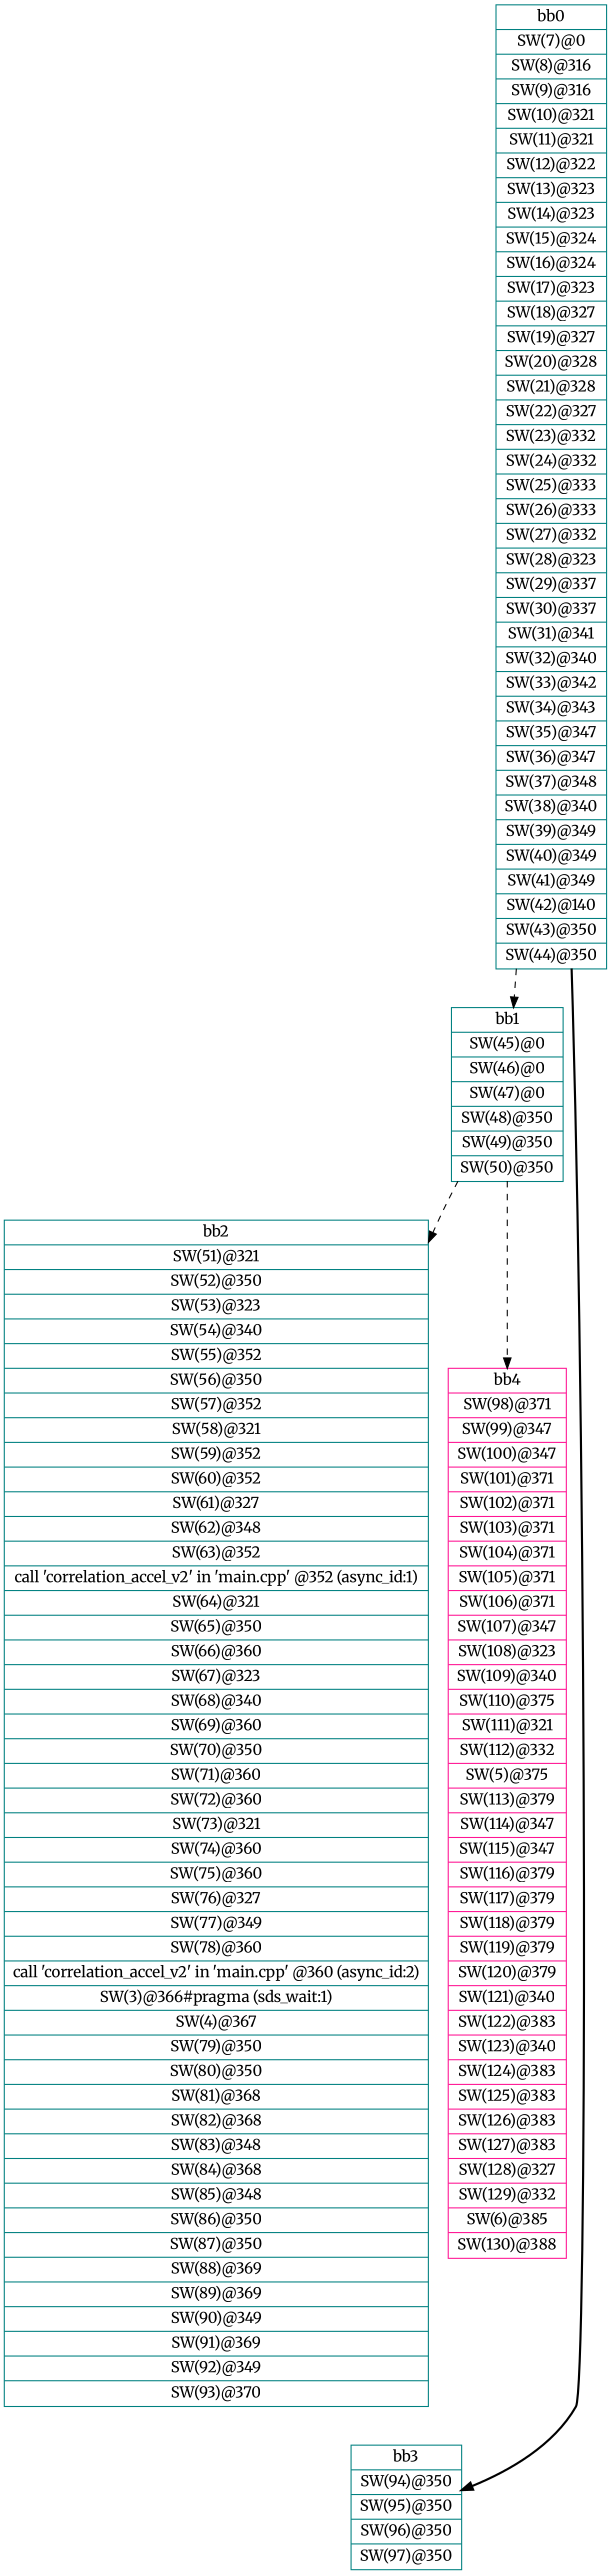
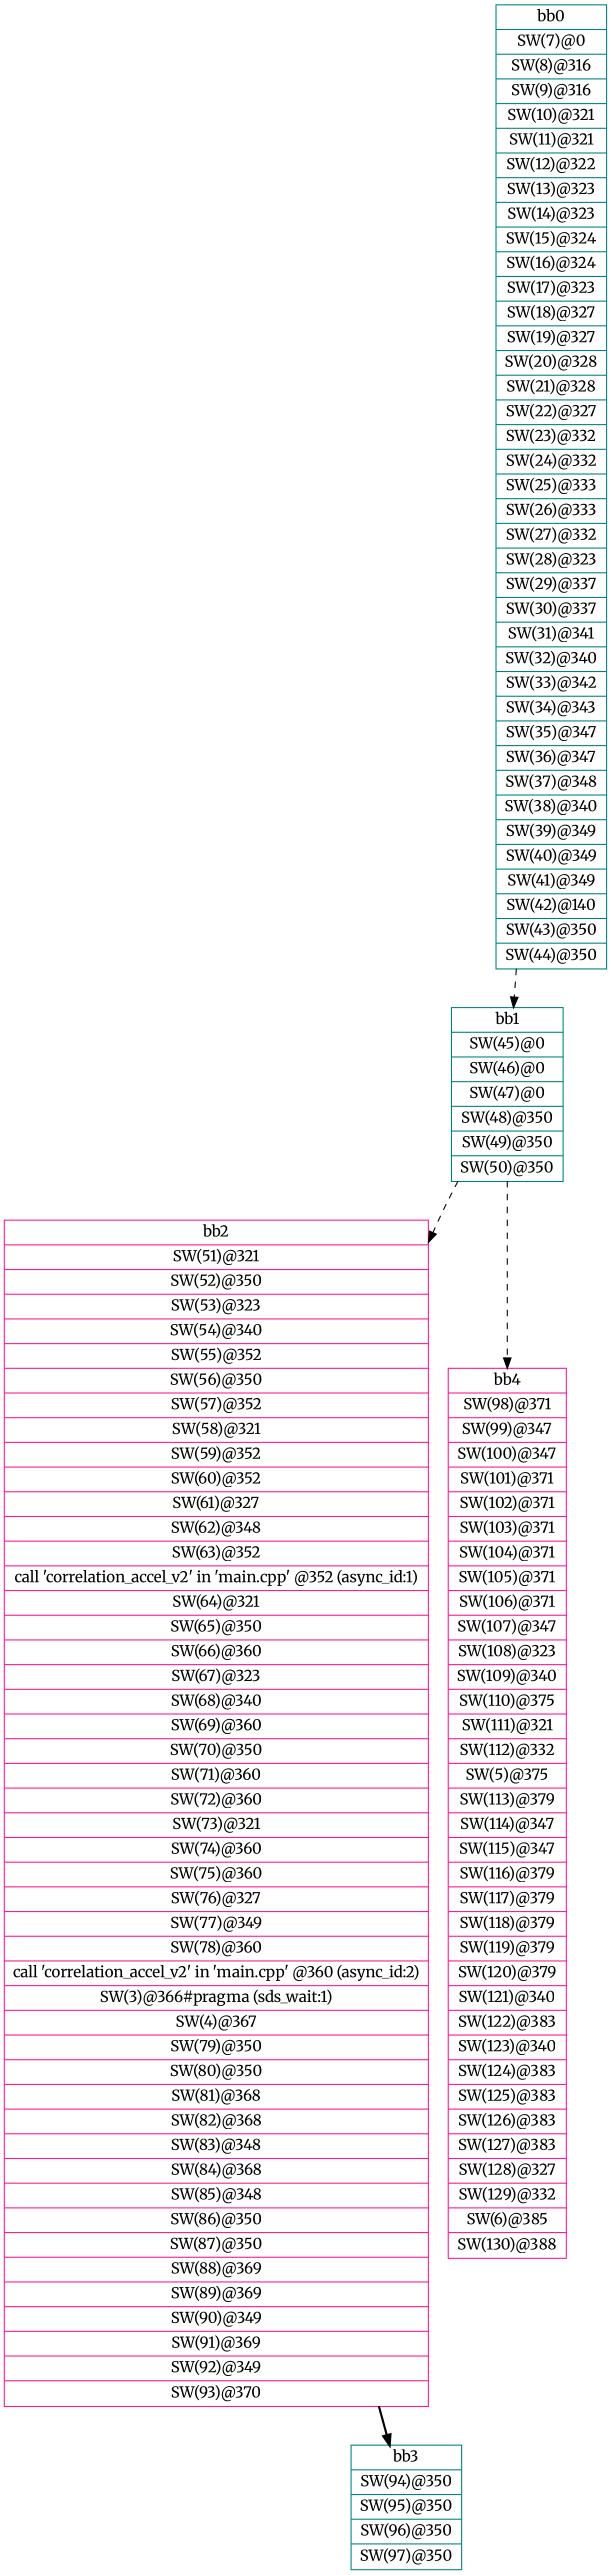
(583, 1754) -> (383, 2421)
(216, 1813) -> (216, 1813)
